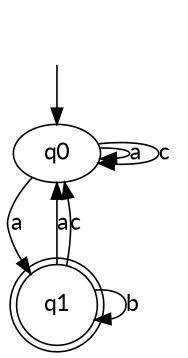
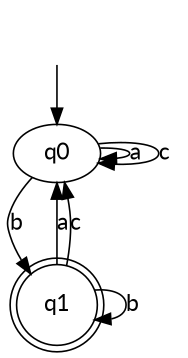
(17, 224) -> (17, 224)
